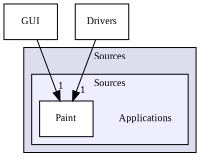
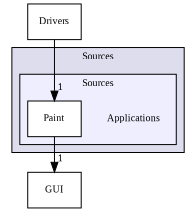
(47, 66) -> (54, 150)
